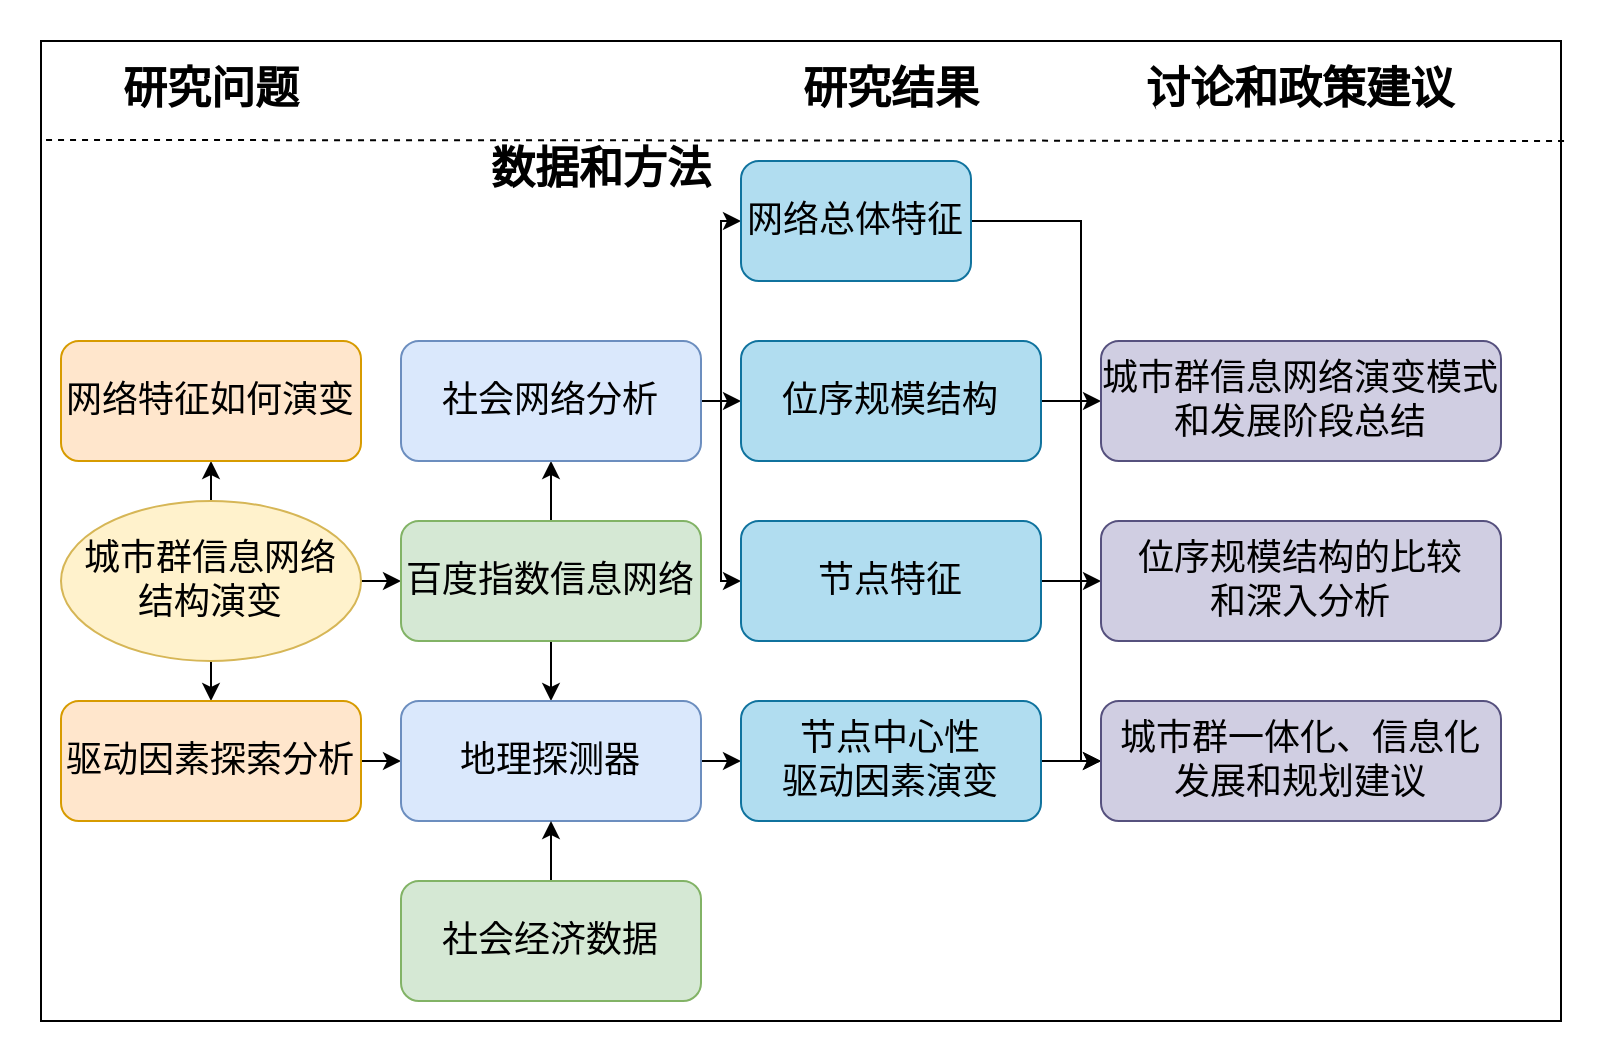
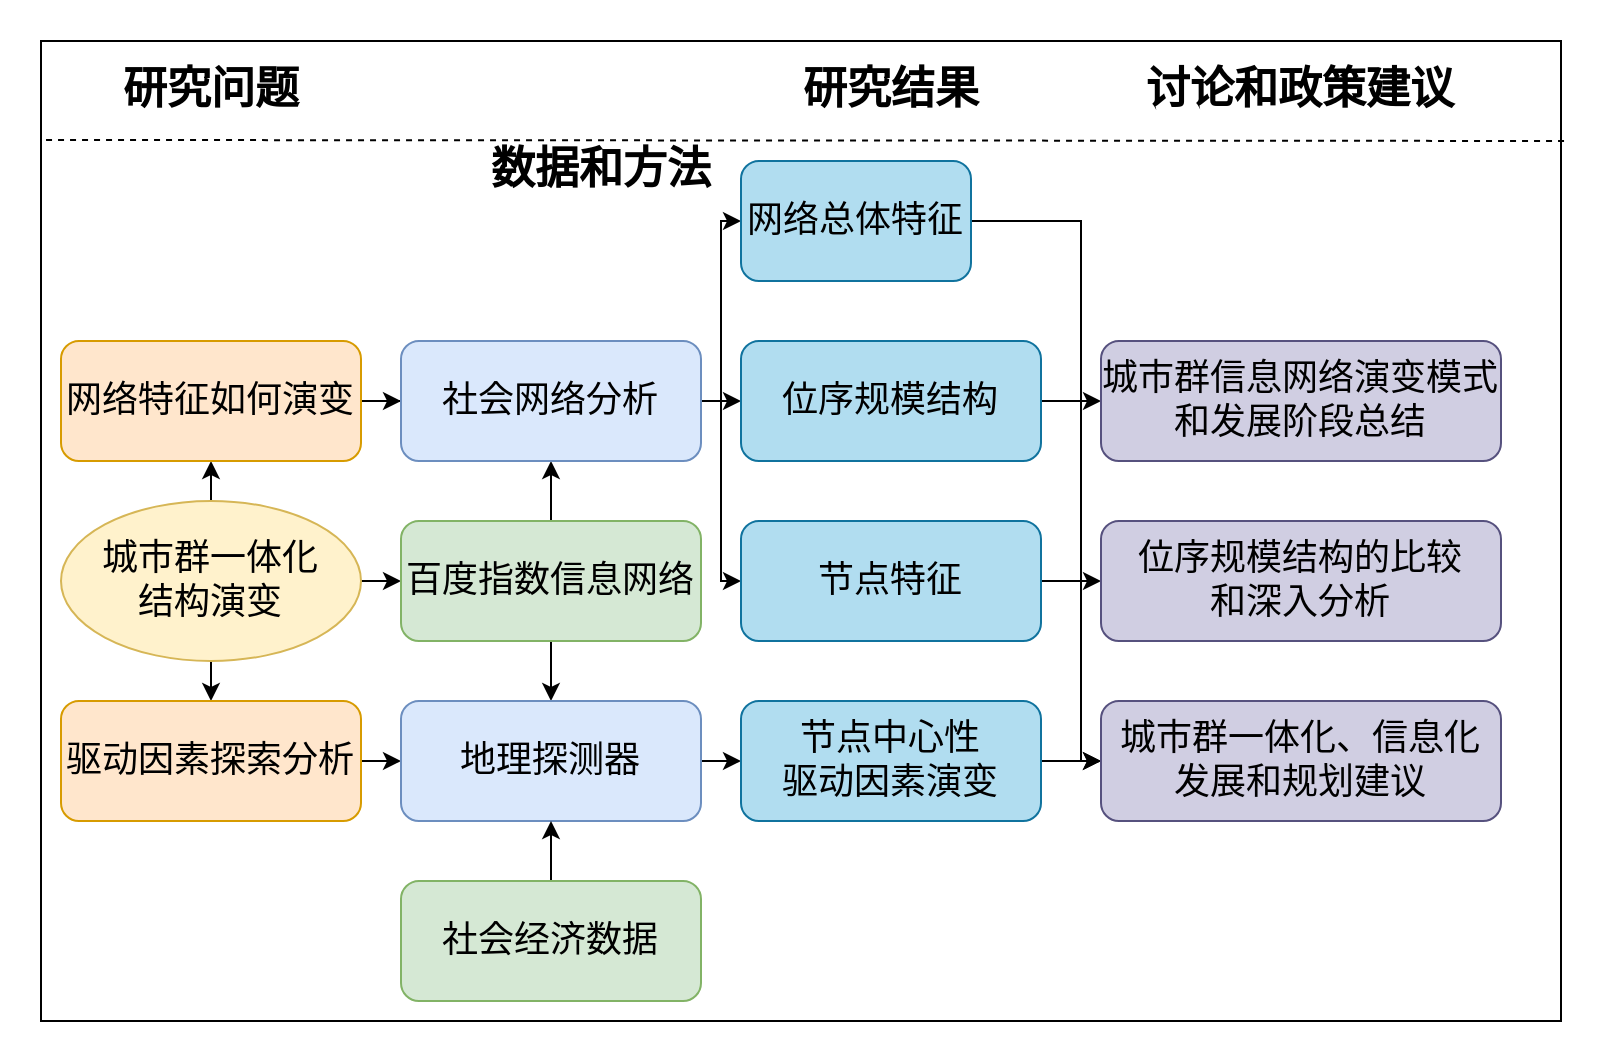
none -> (388, 401)
(211, 581) -> (211, 581)
